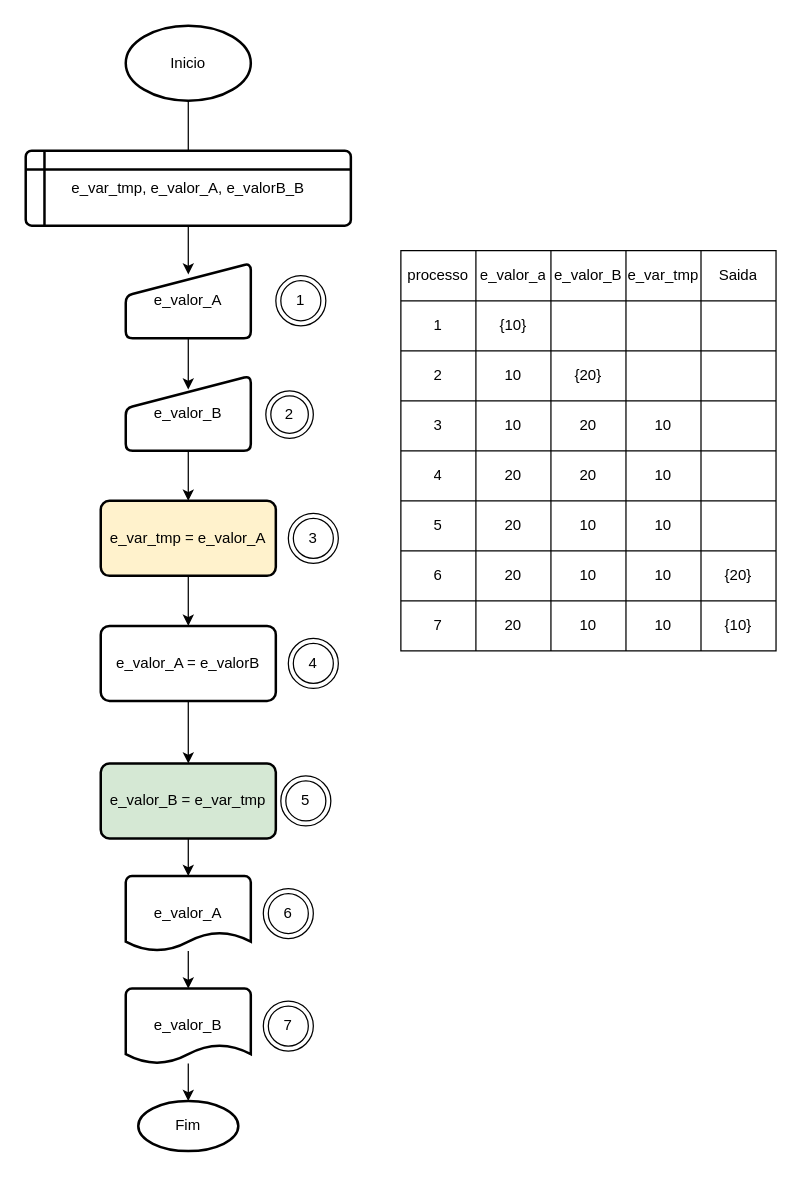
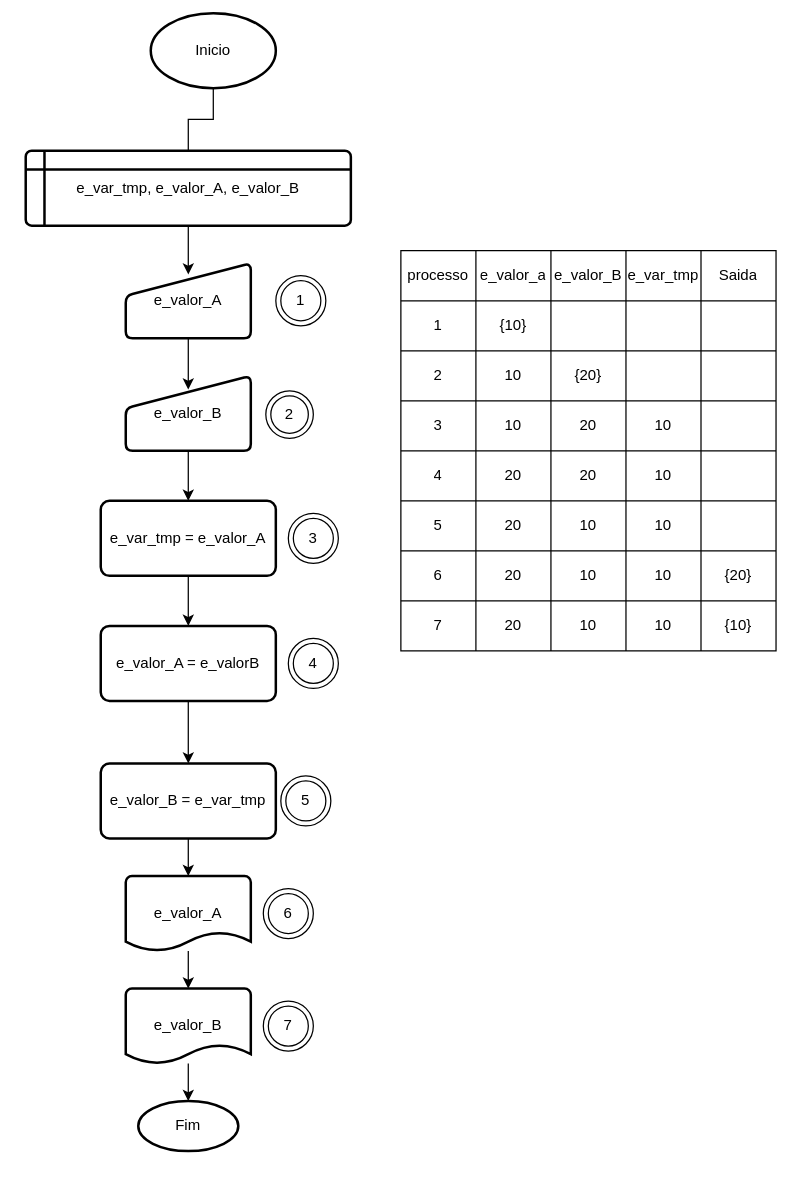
(188, 63) -> (213, 51)
(188, 188) -> (188, 188)
(188, 538) -> (188, 538)
(188, 801) -> (188, 801)
